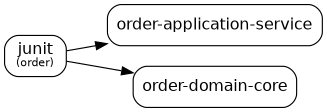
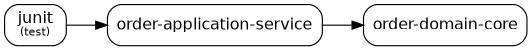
(35, 63) -> (35, 32)
(94, 66) -> (337, 25)
